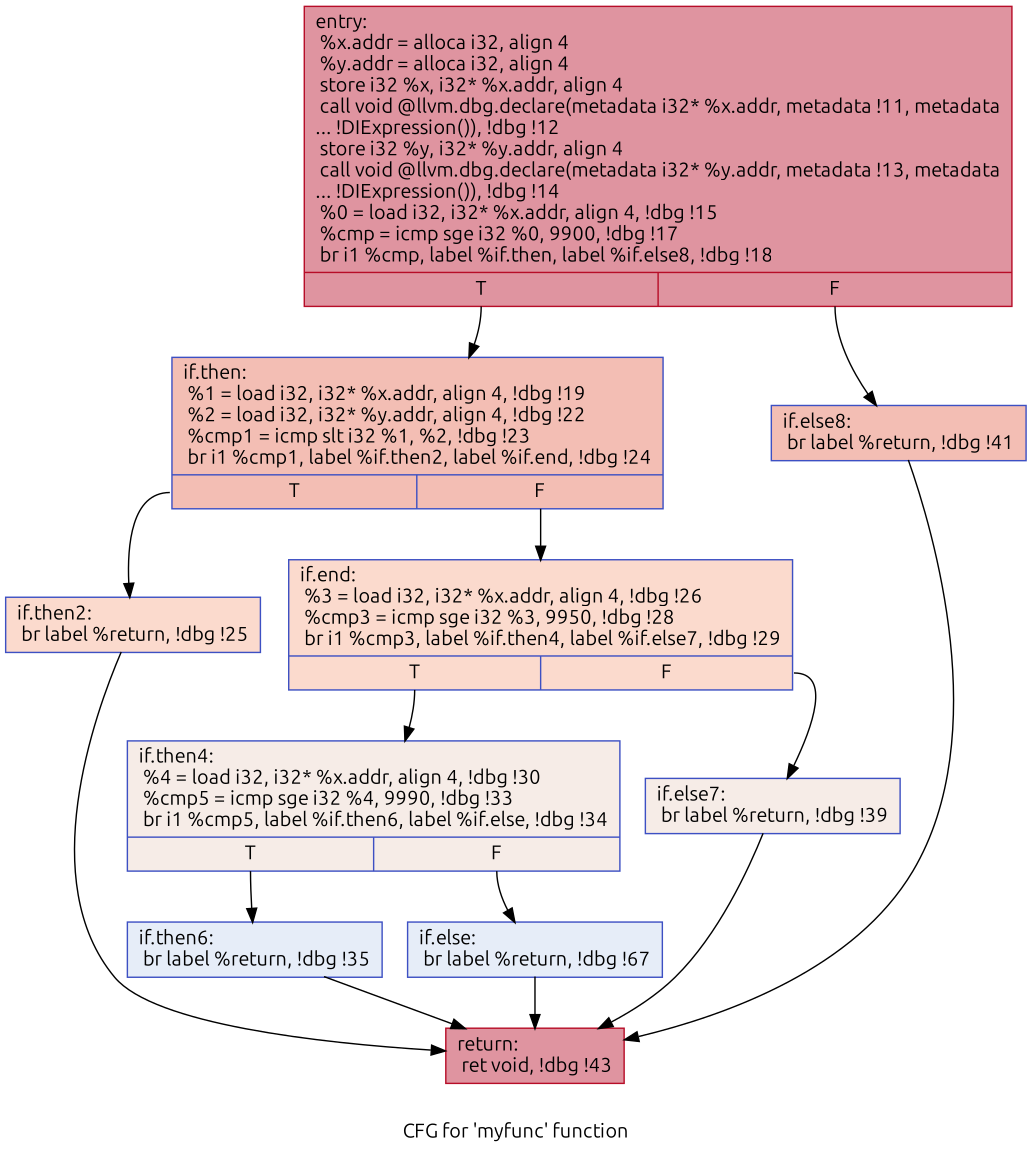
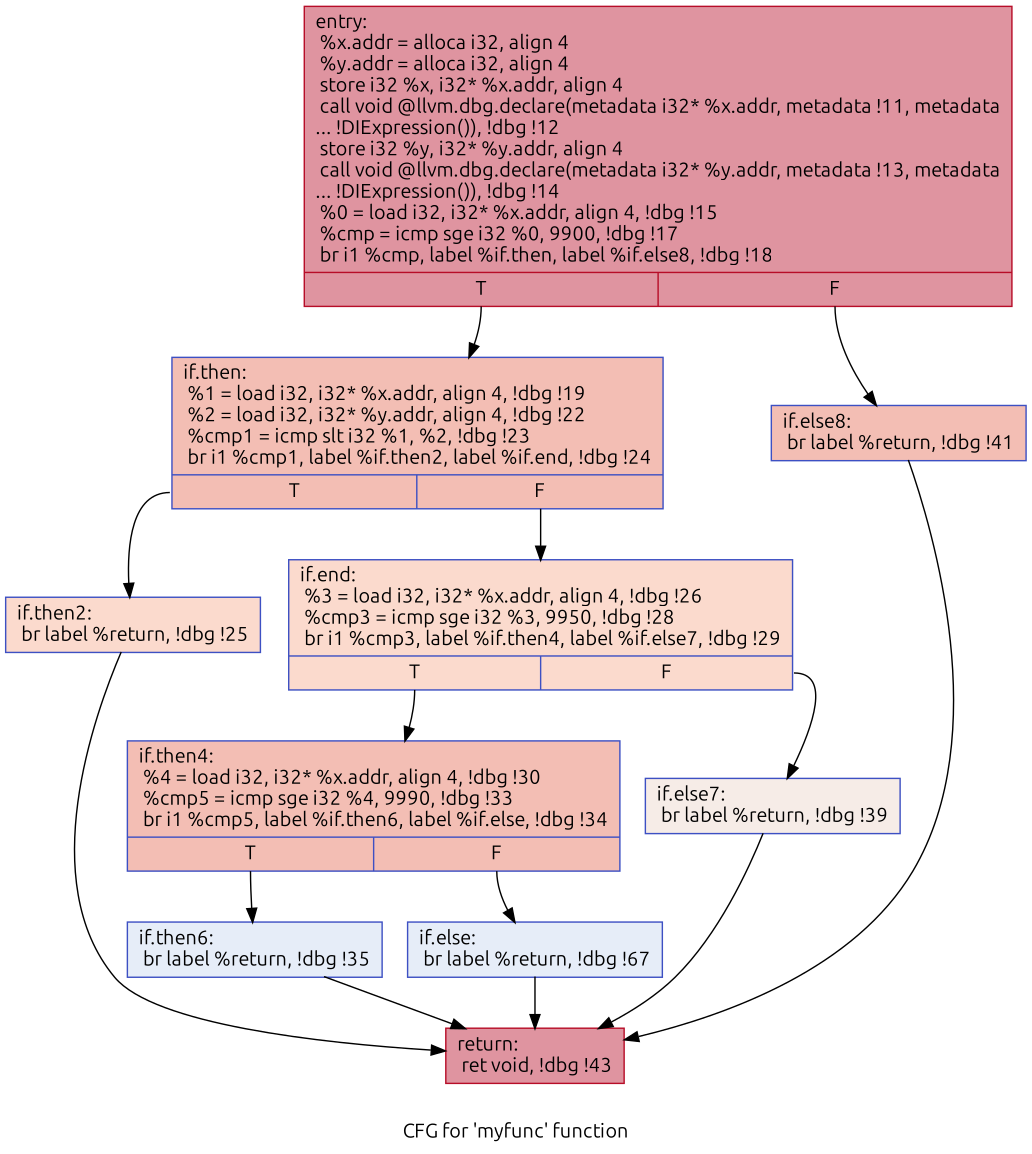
(374, 806) -> (374, 806)
